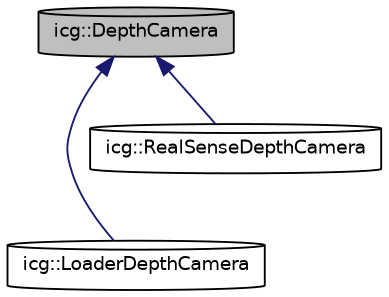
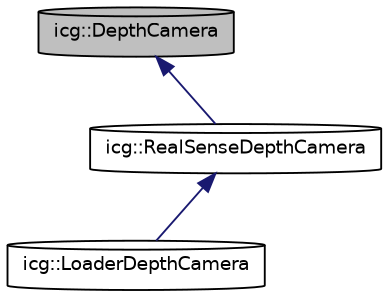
(68, 158) -> (180, 214)
